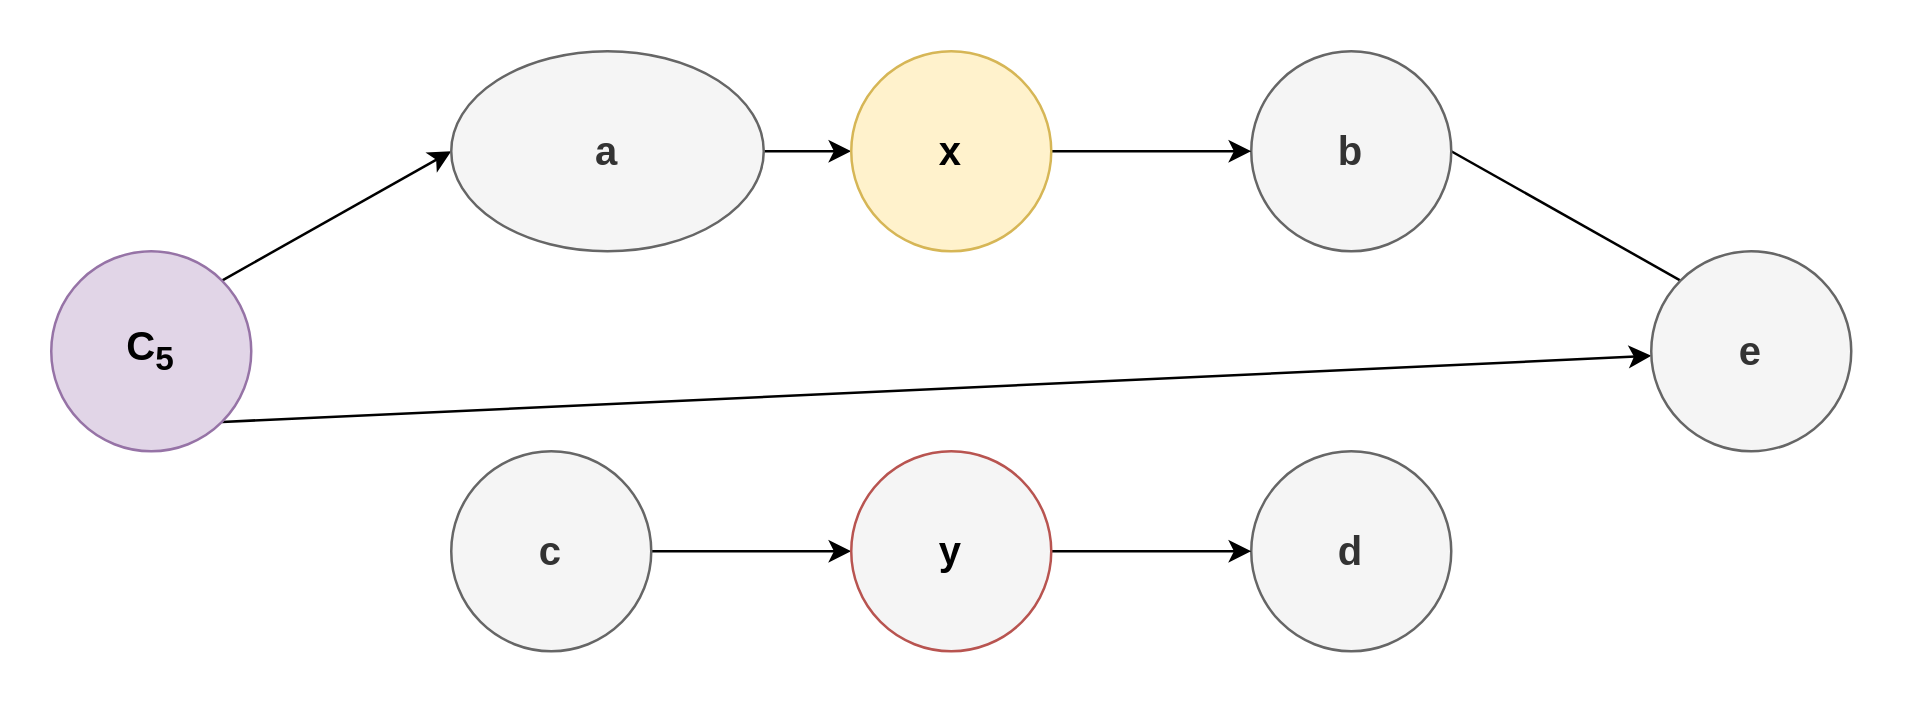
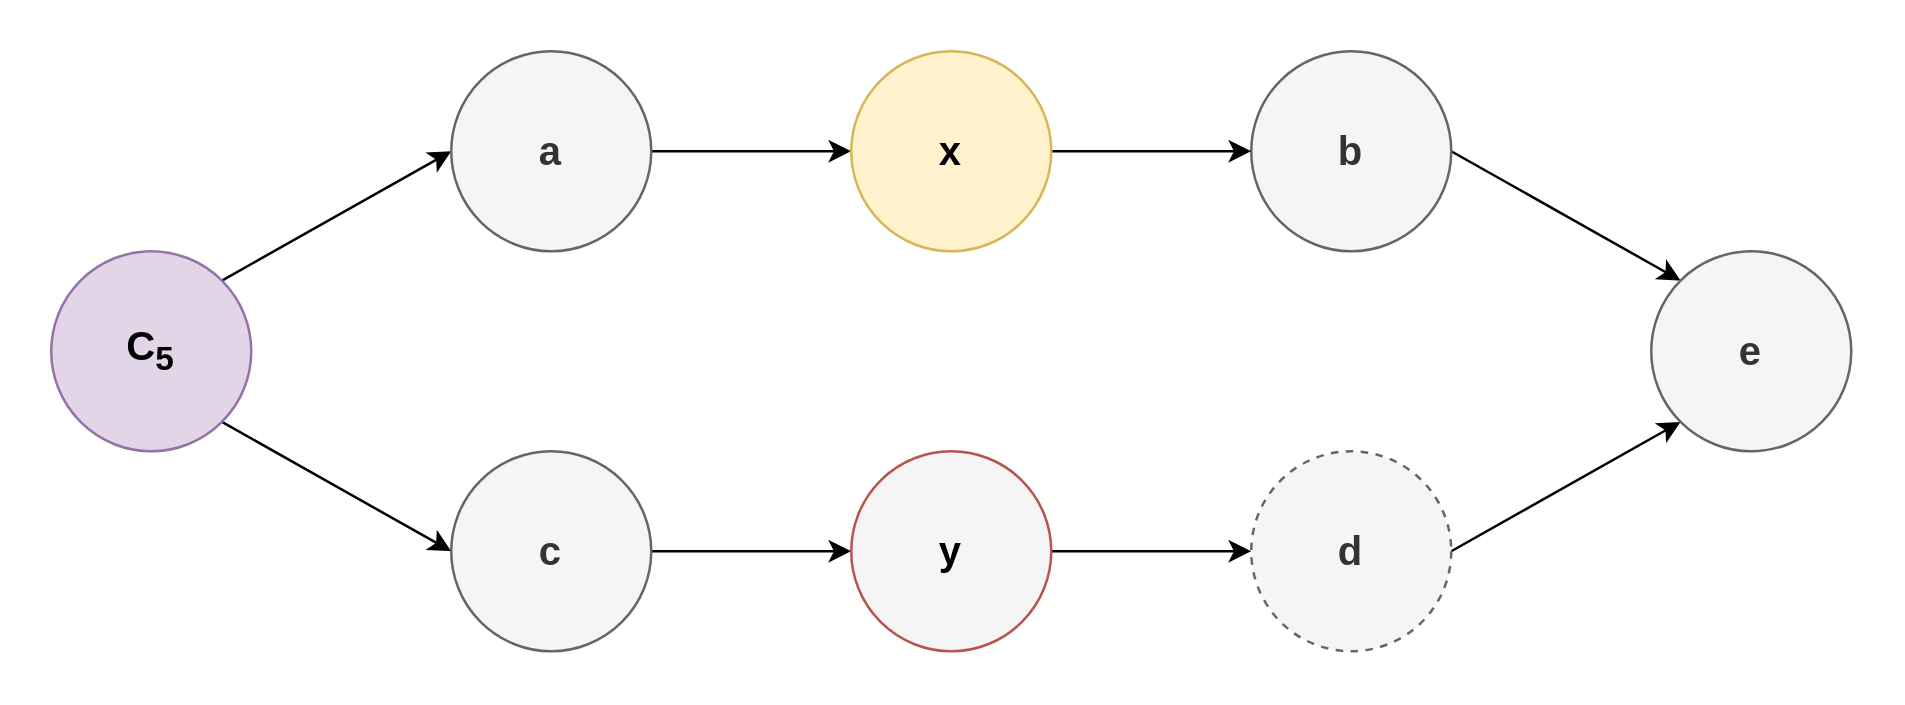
(608, 151) -> (551, 151)
(1670, 275) -> (1665, 272)
(928, 389) -> (329, 482)
none -> (1559, 491)
(1351, 551) -> (1351, 551)
